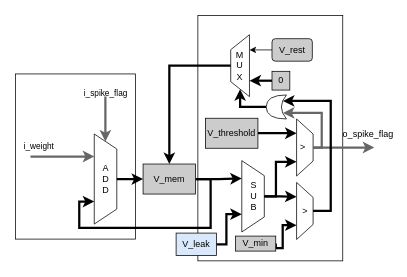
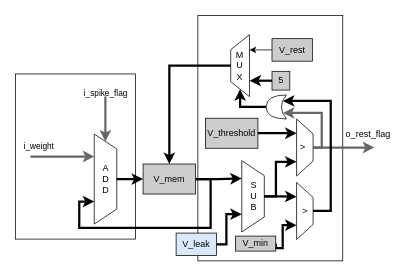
(292, 50) -> (292, 50)
(281, 81) -> (281, 81)
(368, 135) -> (368, 135)
